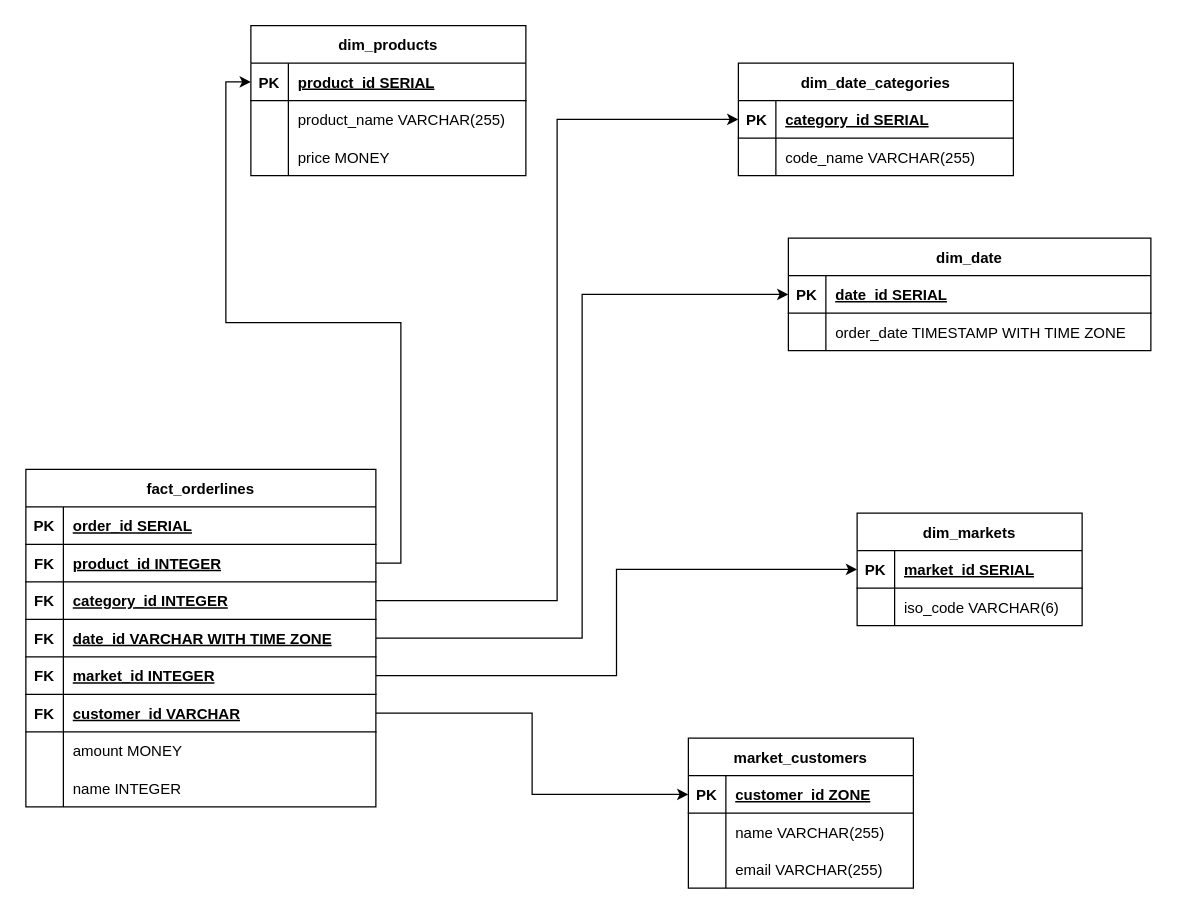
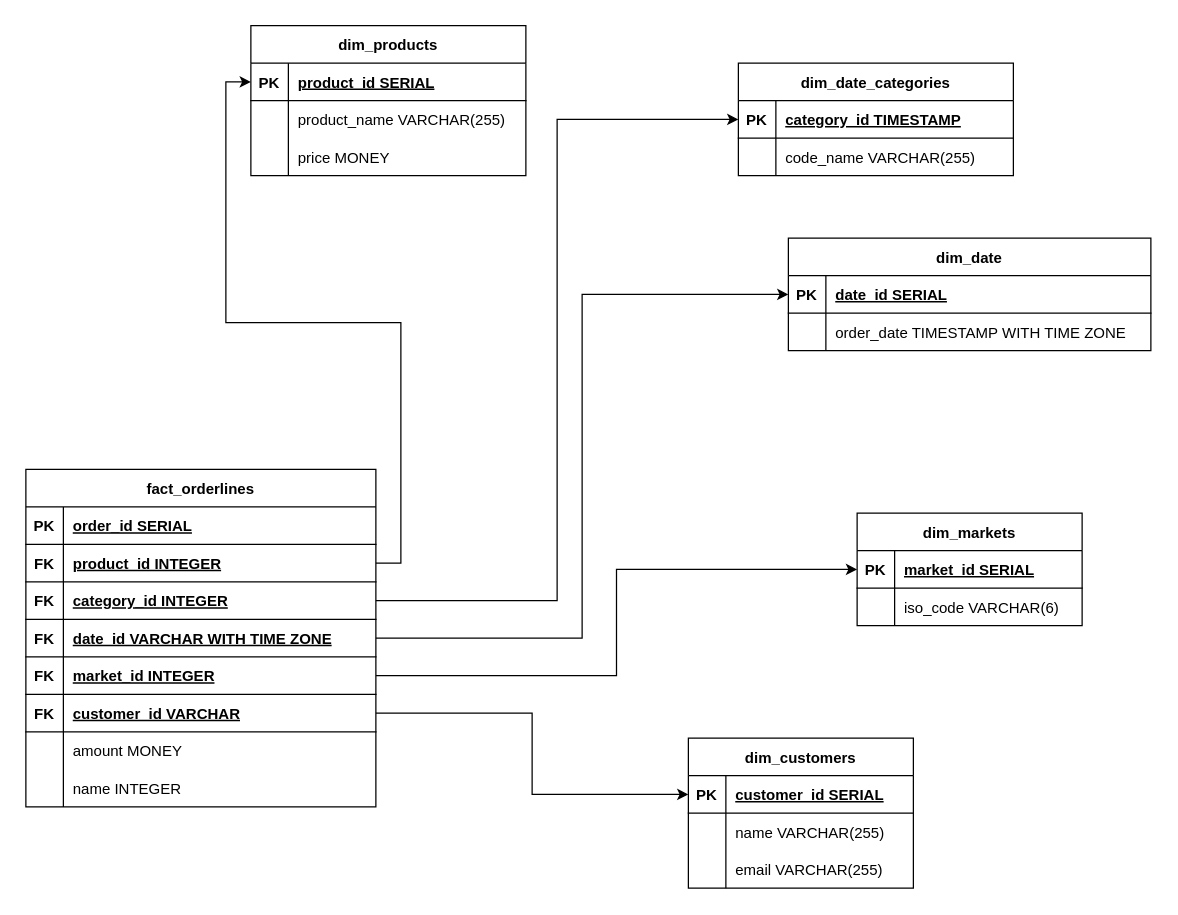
(857, 120) -> (869, 120)
(800, 758) -> (800, 758)
(798, 795) -> (807, 795)
